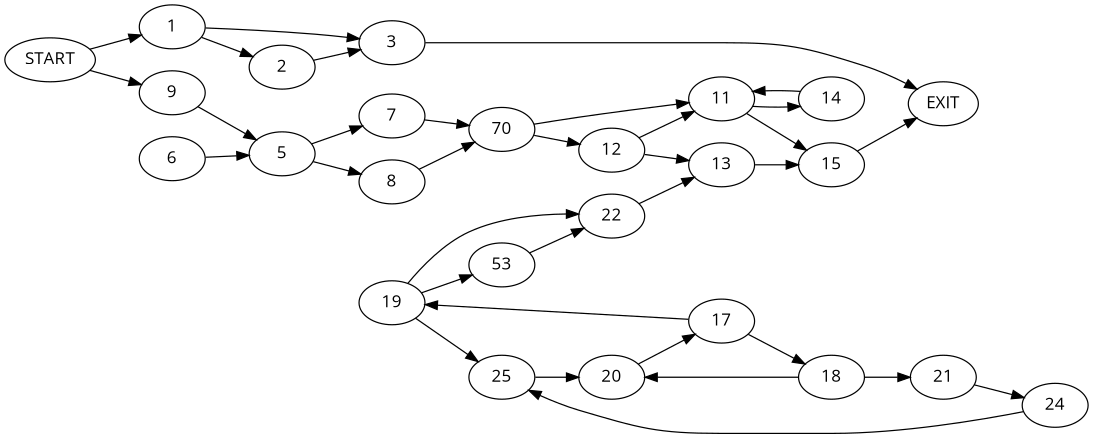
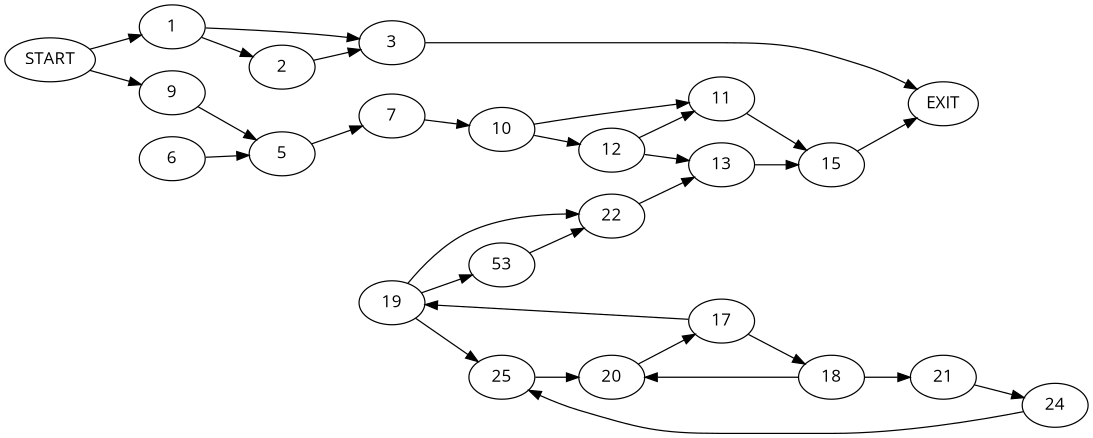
(831, 99) -> none
(502, 129) -> (502, 129)
(392, 182) -> none
